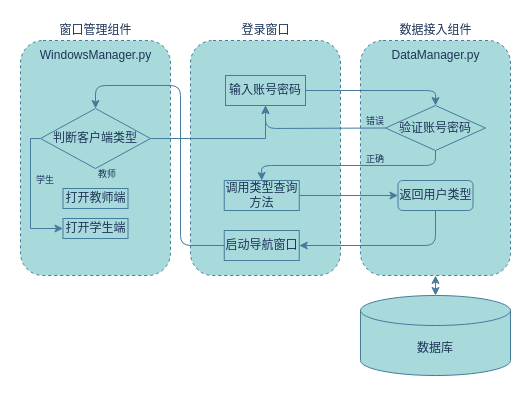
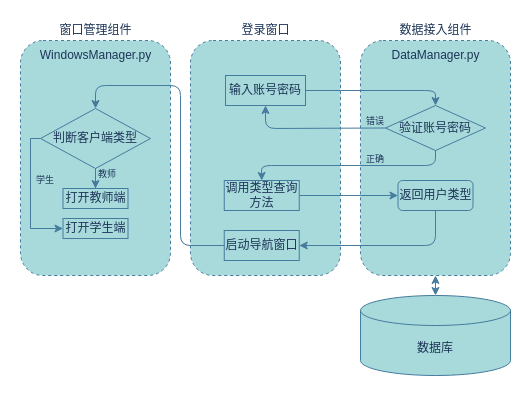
(214, 139) -> (96, 183)
